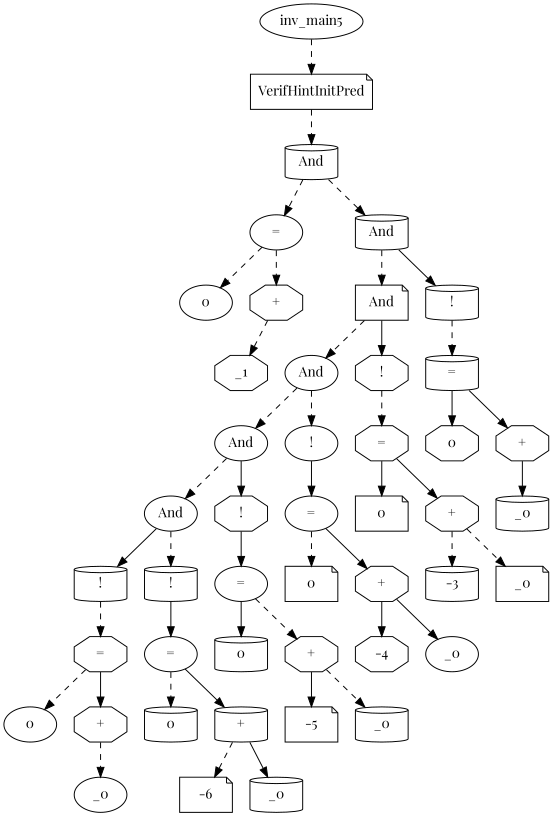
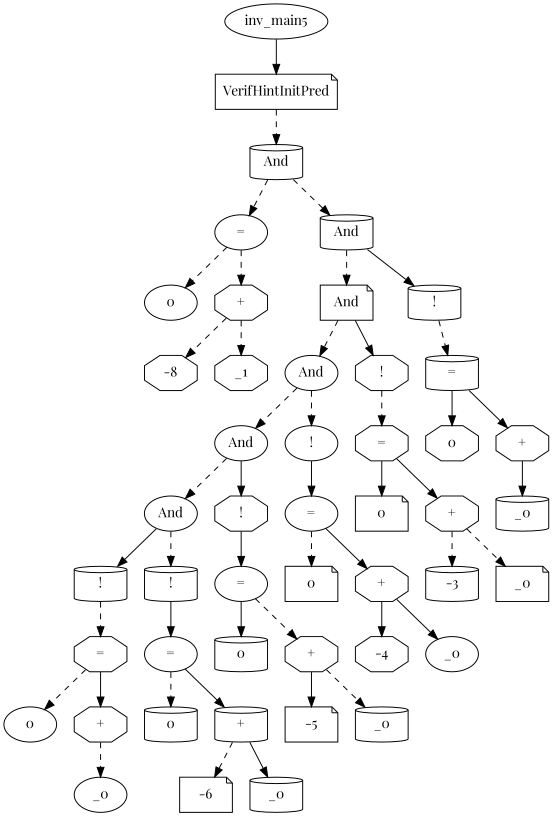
(311, 52) -> (276, 52)
none -> (171, 373)
